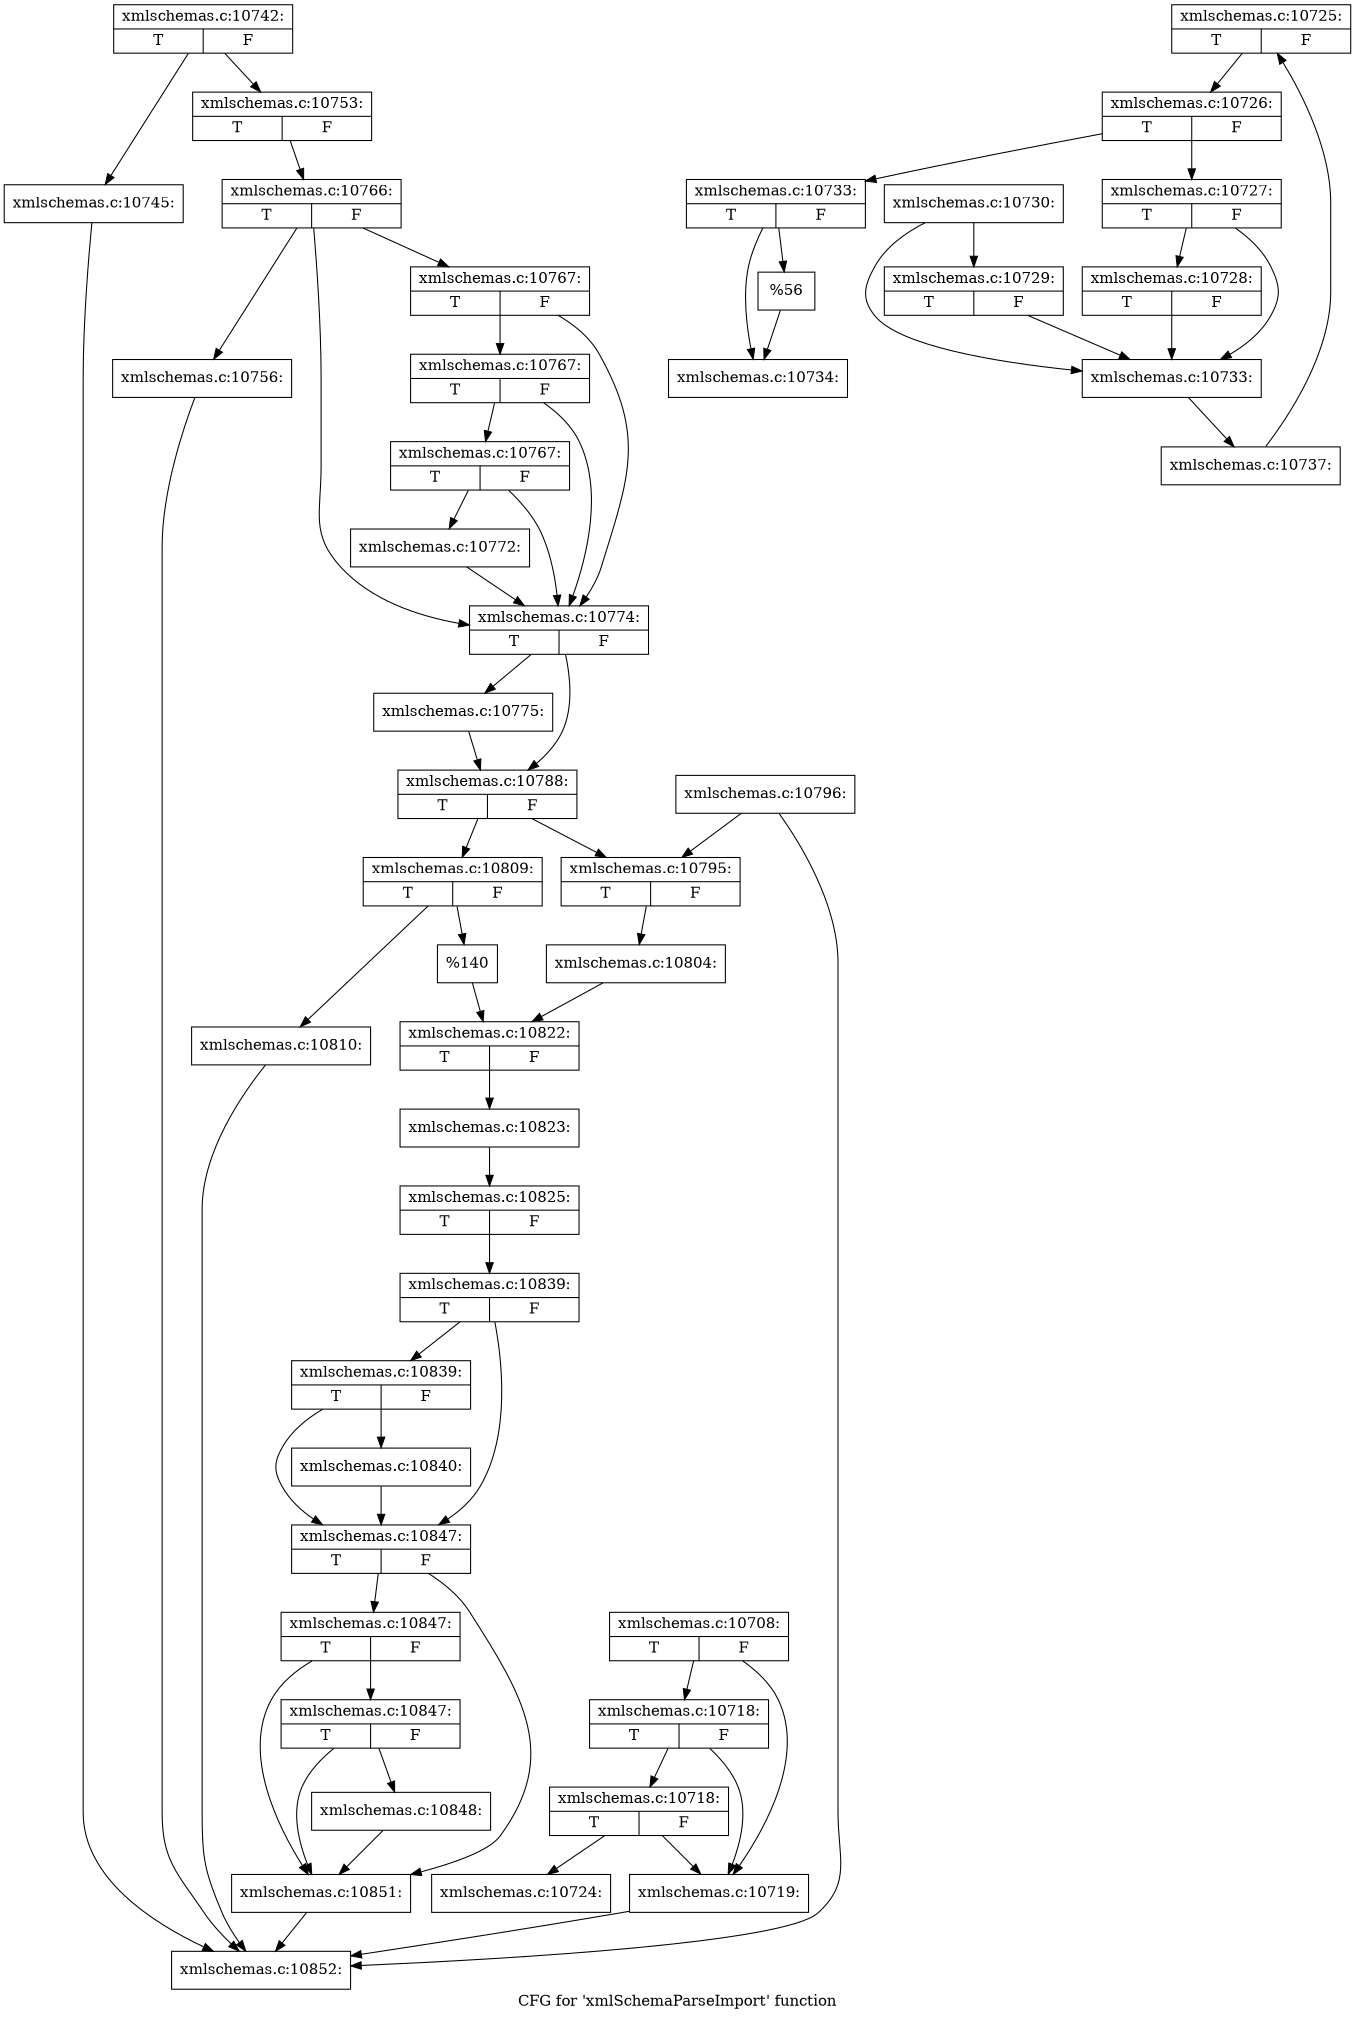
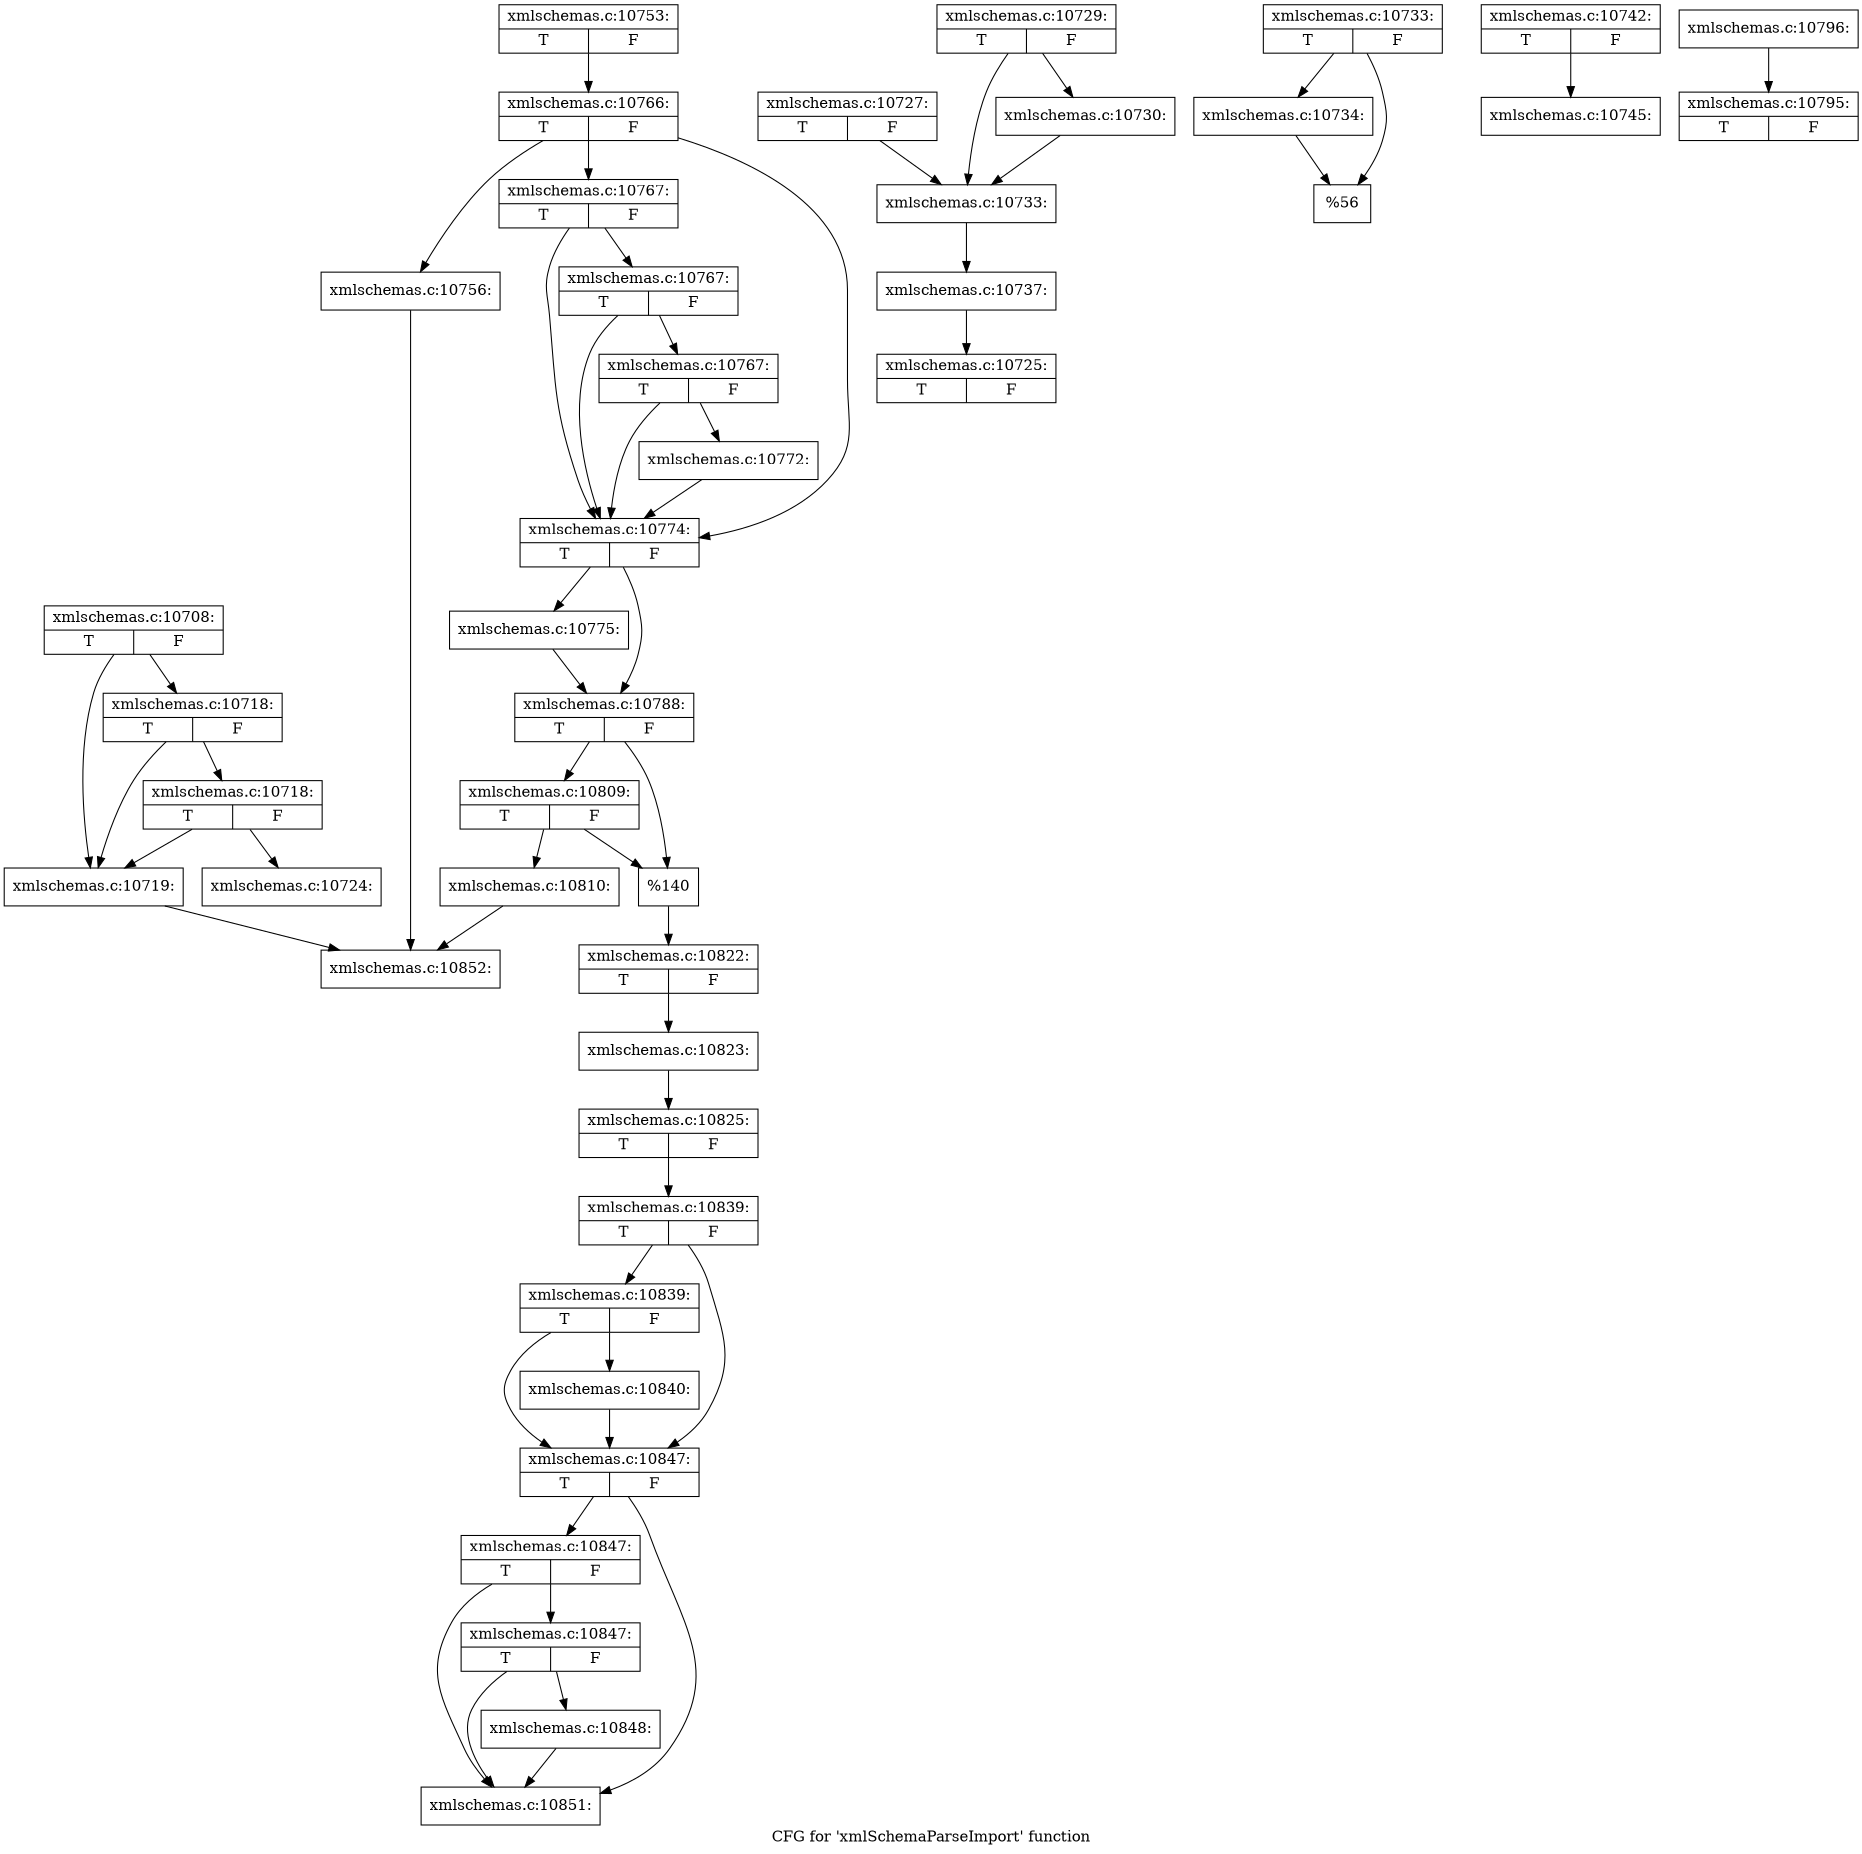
(239, 69) -> none
(1192, 116) -> none
(974, 240) -> (1055, 71)
(1172, 291) -> none
(774, 330) -> (1310, 156)
(564, 836) -> (654, 796)
(636, 964) -> none
(83, 1112) -> none
(838, 1591) -> none
(294, 1928) -> none
